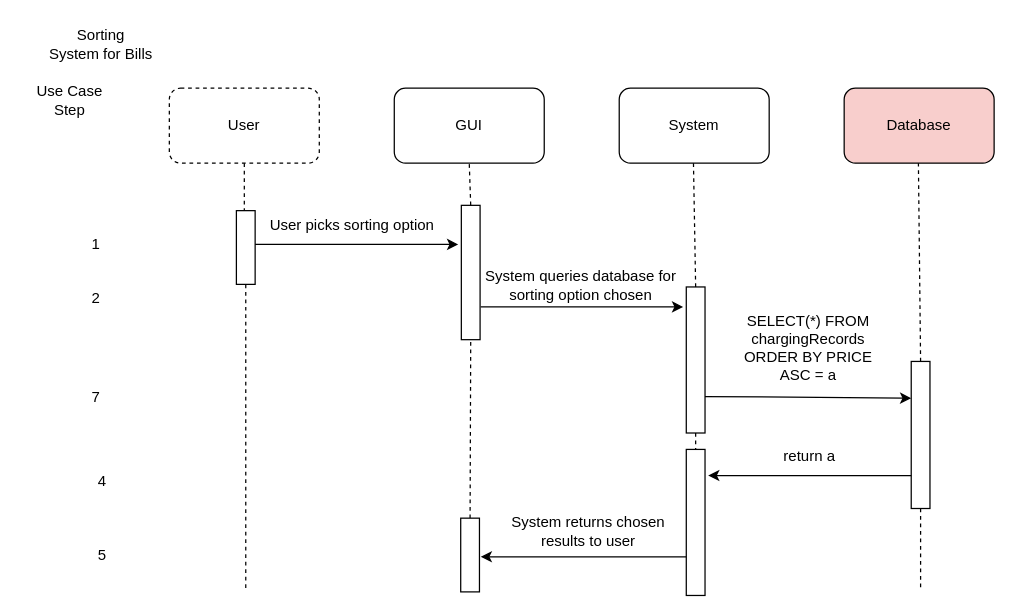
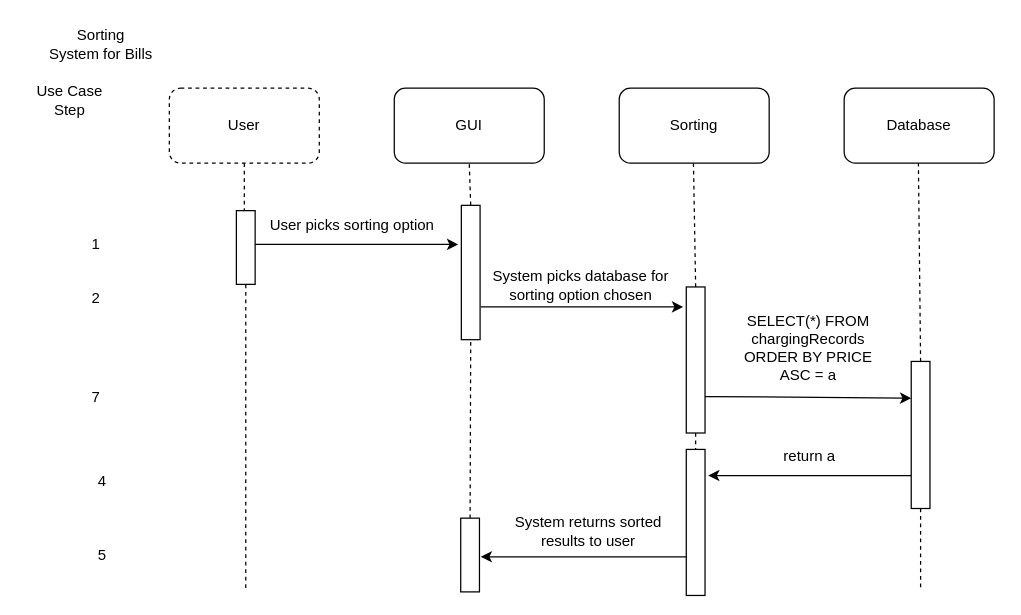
(694, 126) -> (694, 126)
(919, 126) -> (919, 126)
(581, 286) -> (581, 286)
(589, 532) -> (589, 532)
